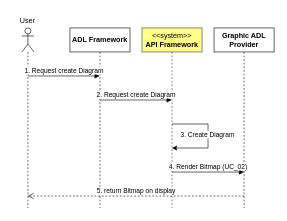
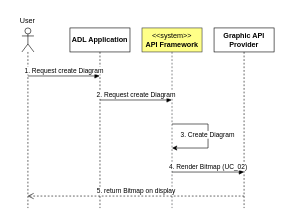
(100, 40) -> (100, 40)
(244, 40) -> (244, 40)
